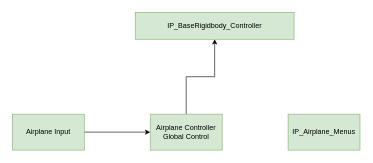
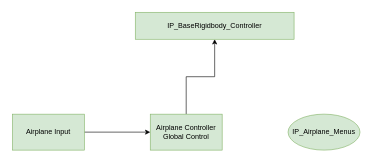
(324, 132) -> (324, 132)
